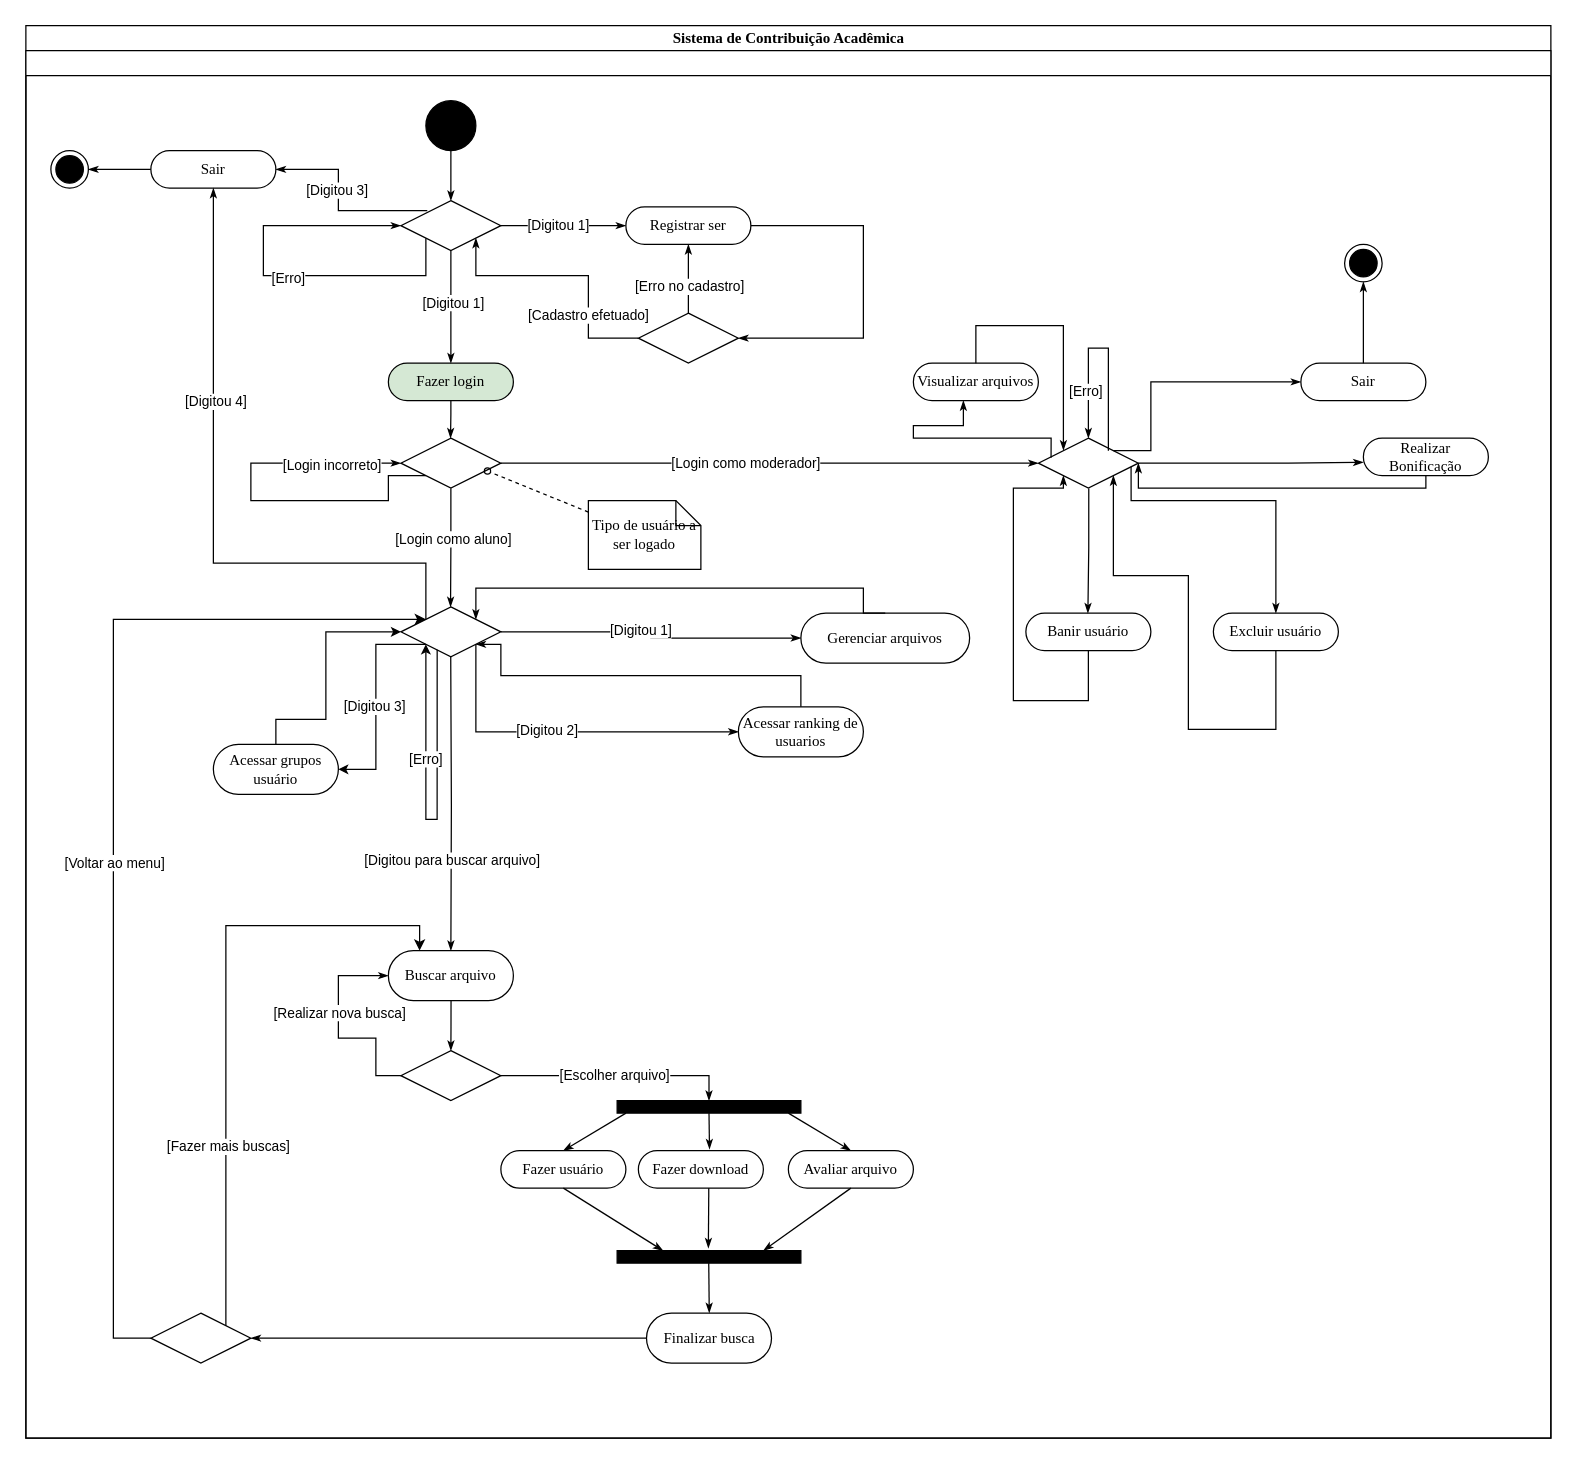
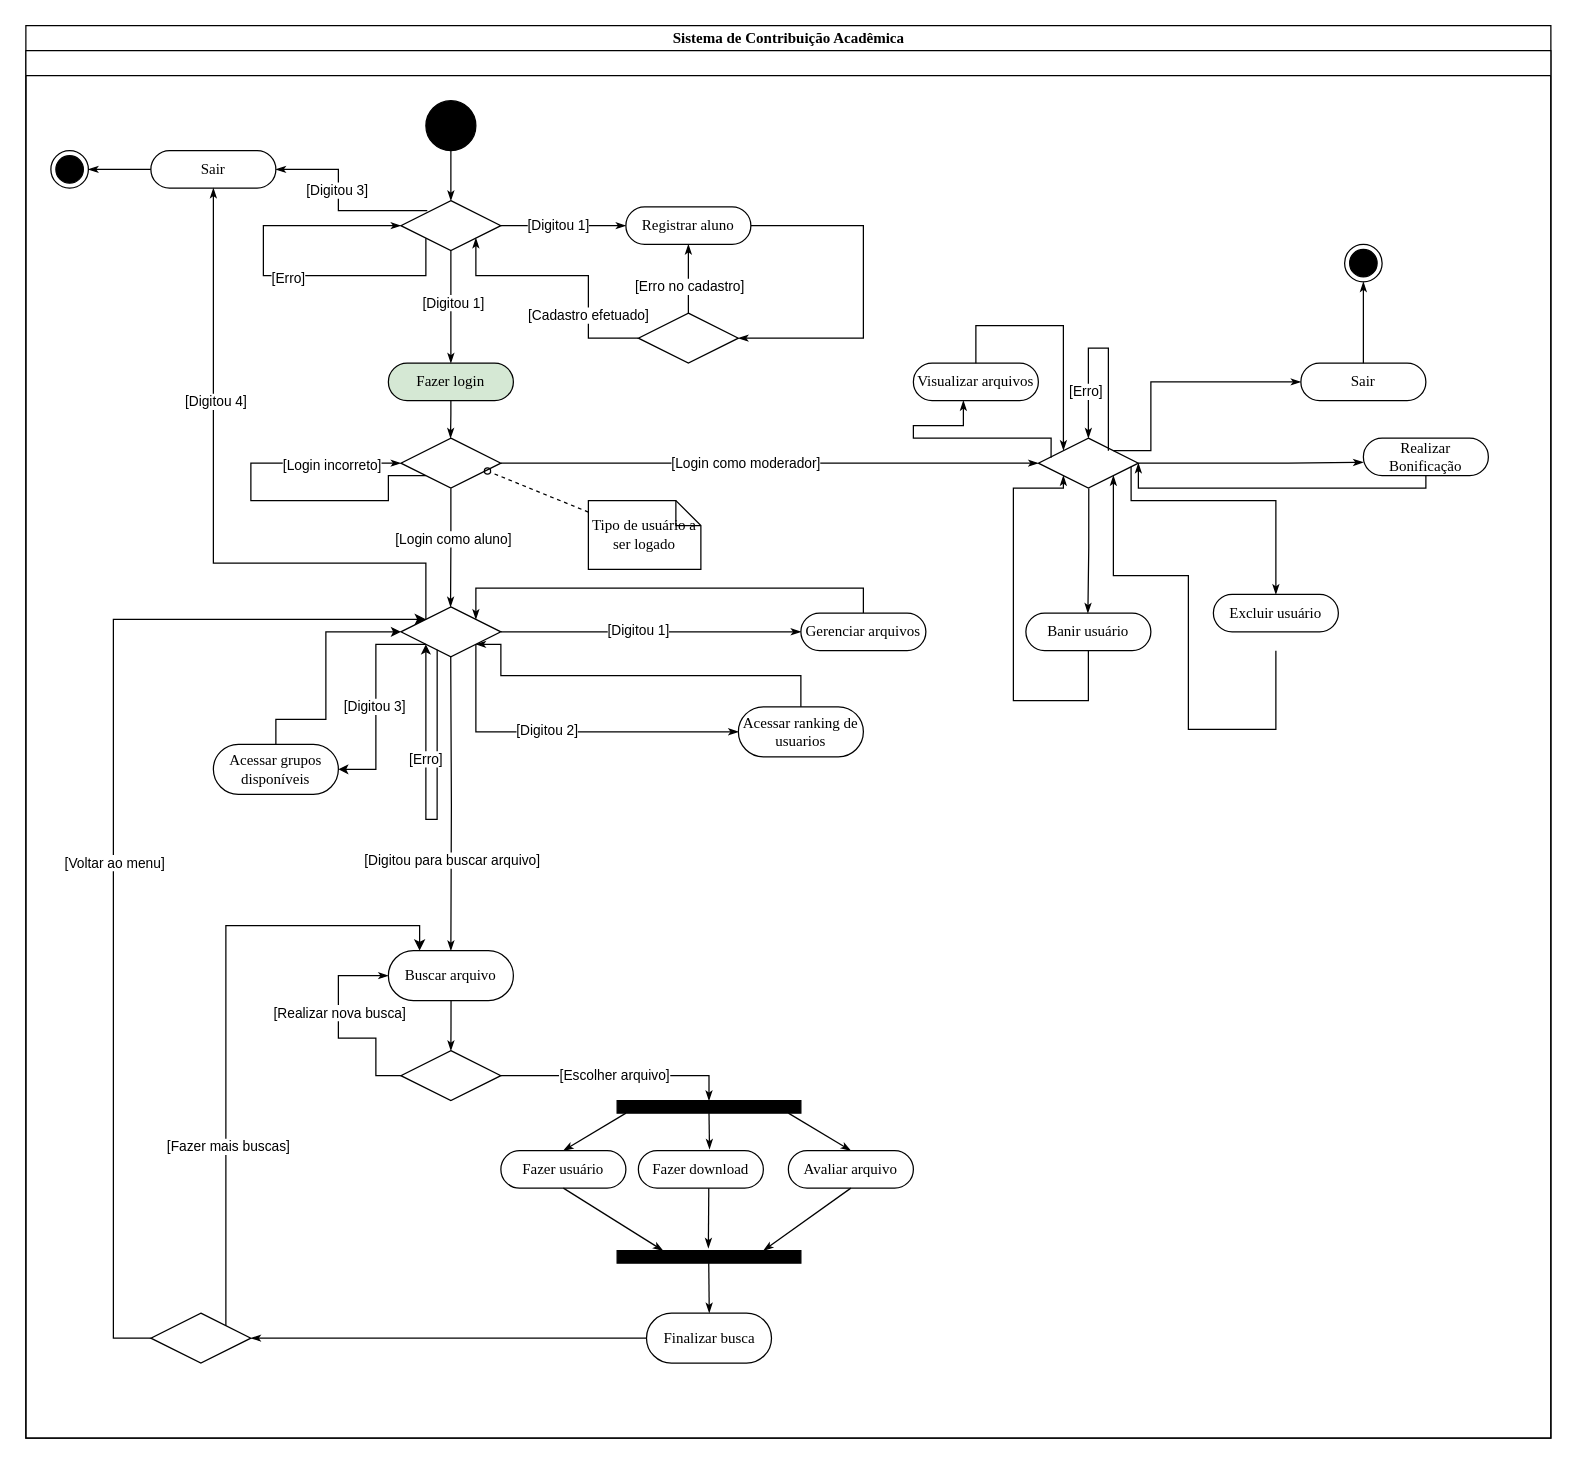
(688, 226) -> (688, 226)
(1276, 632) -> (1276, 613)
(885, 638) -> (863, 632)
(276, 769) -> (276, 769)
